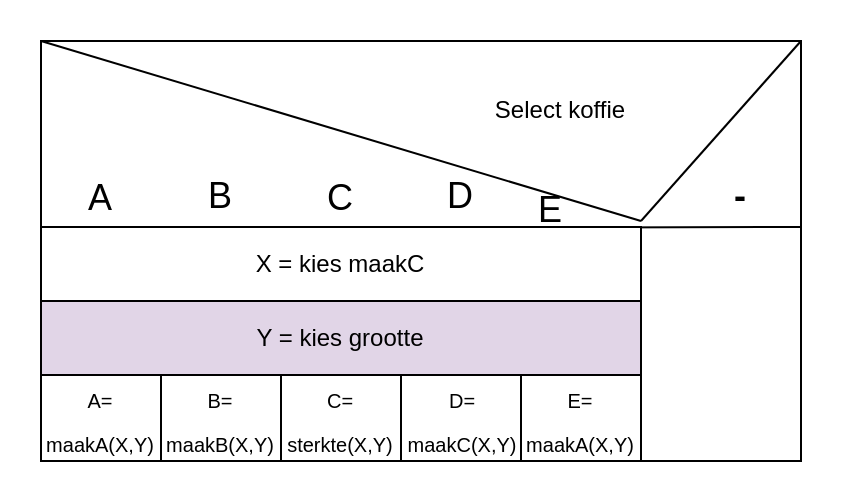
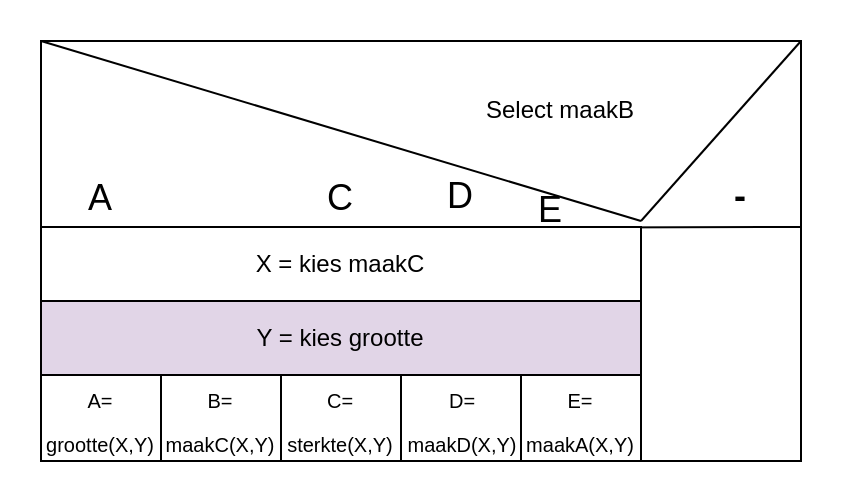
(561, 111) -> (561, 111)
(221, 197) -> none
(101, 419) -> (101, 419)
(221, 419) -> (221, 419)
(463, 419) -> (463, 419)
